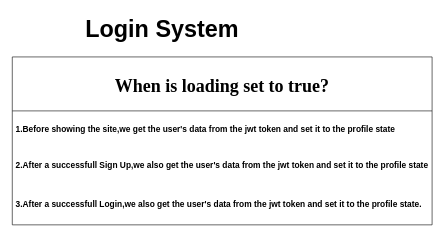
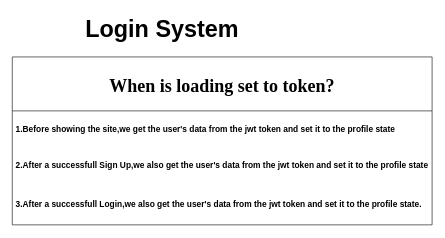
(222, 86) -> (222, 86)
